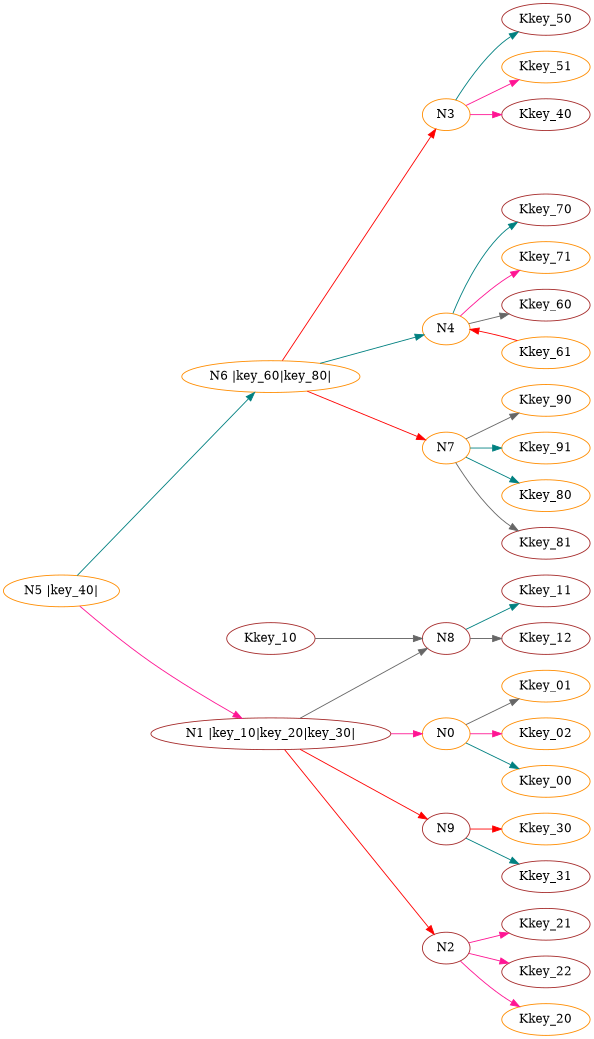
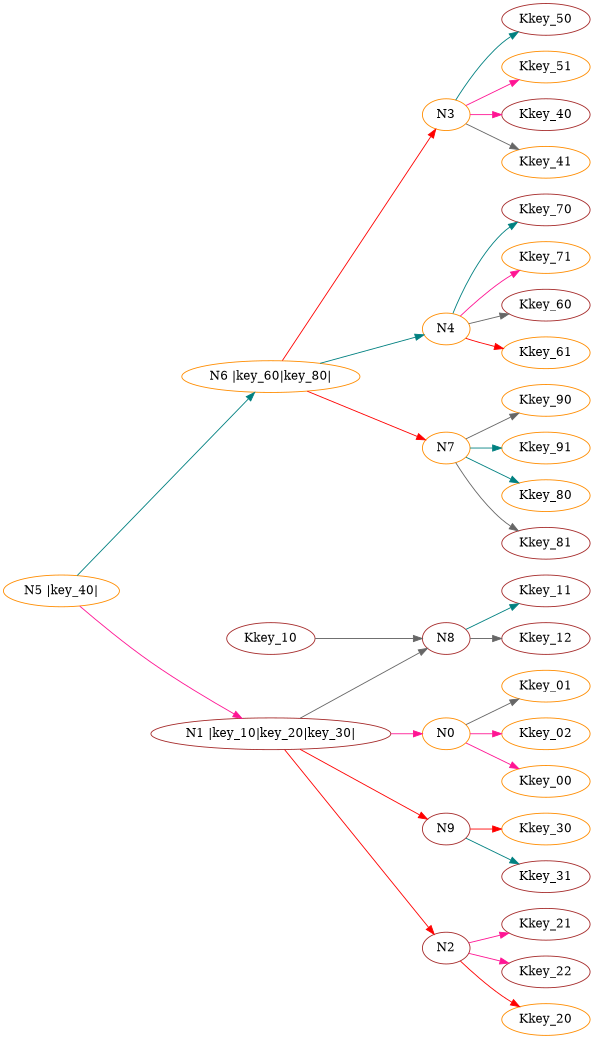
none -> (546, 162)
(498, 335) -> (480, 343)
(488, 754) -> (488, 754)
(485, 983) -> (485, 983)
